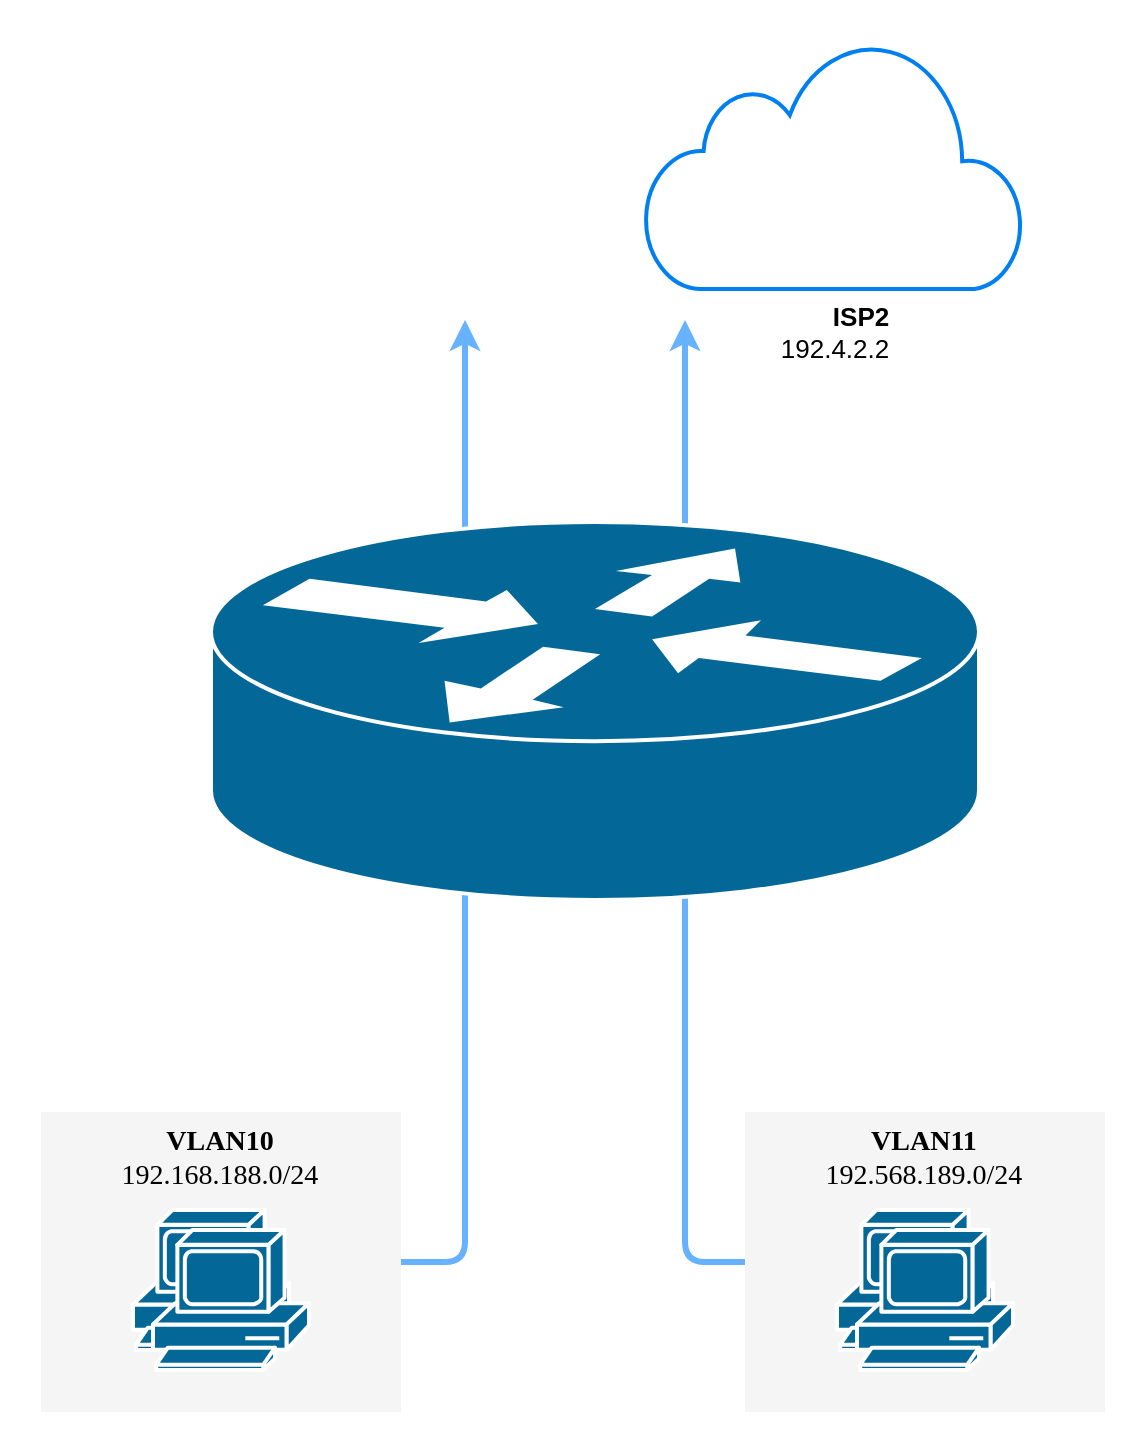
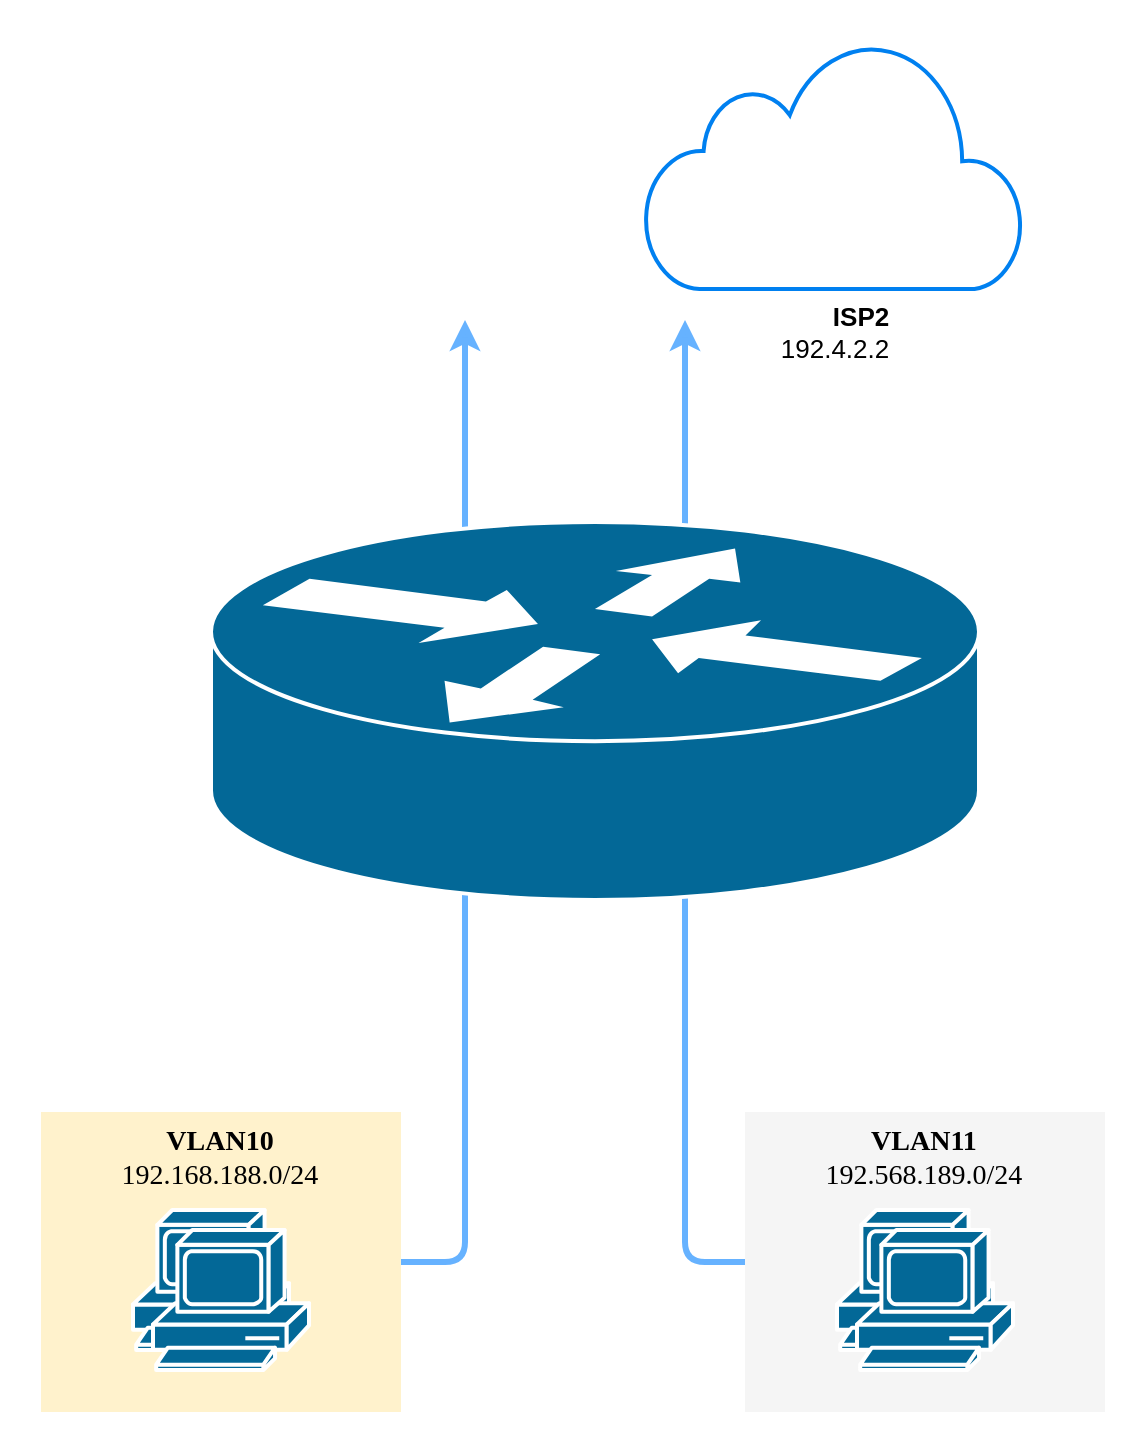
(221, 1161) -> (221, 1161)
